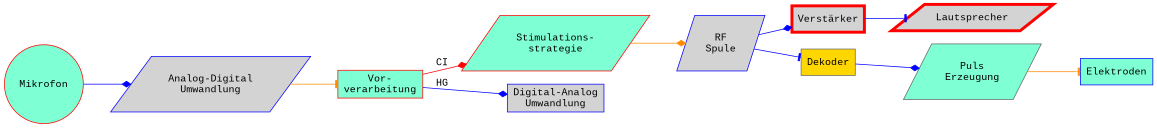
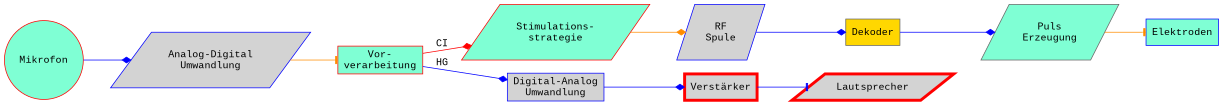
(771, 32) -> (640, 87)
(776, 53) -> (796, 32)
